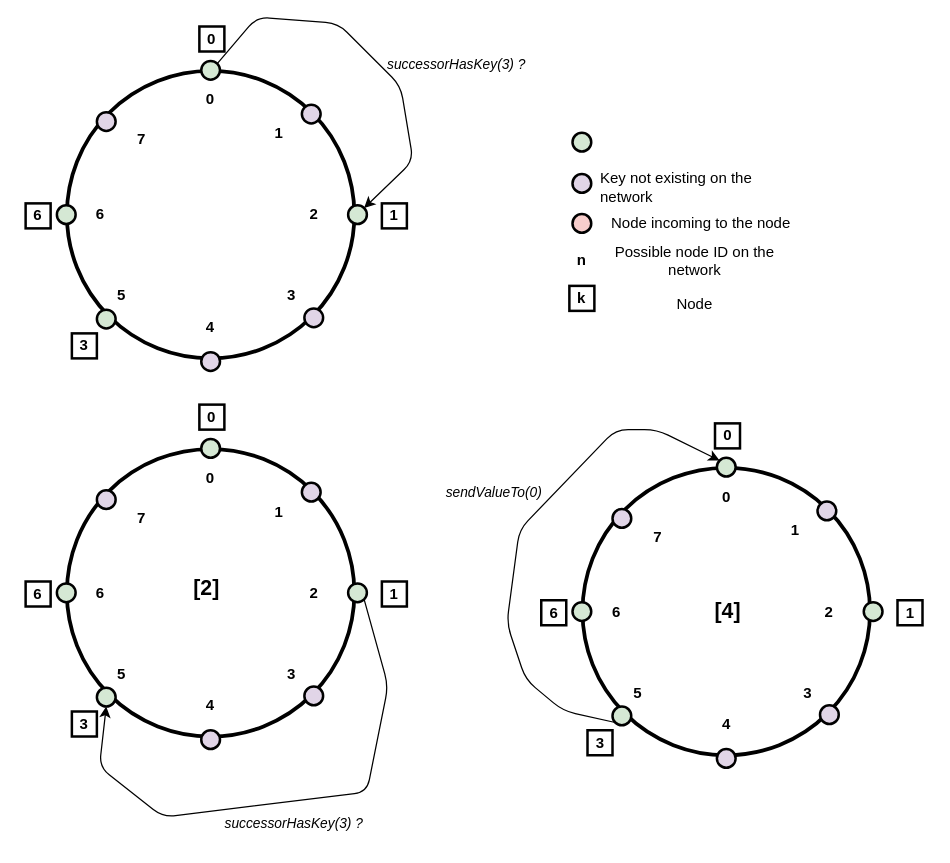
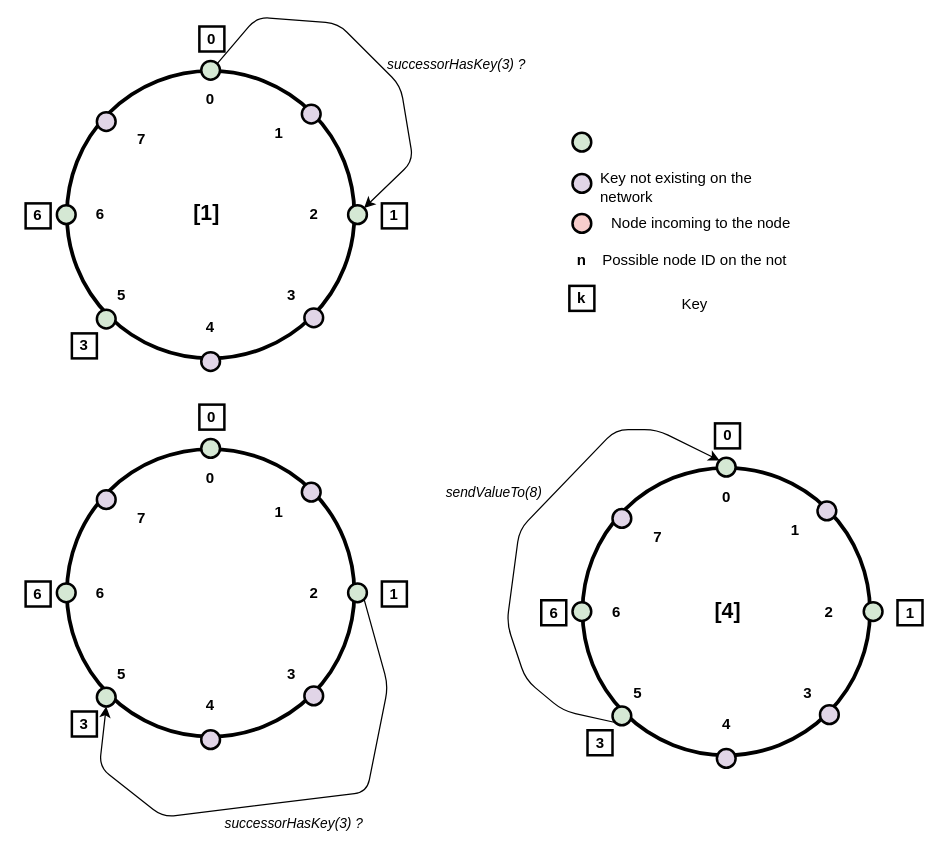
none -> (207, 214)
(695, 261) -> (695, 261)
(695, 304) -> (695, 304)
(494, 492) -> (494, 492)
(207, 589) -> none
